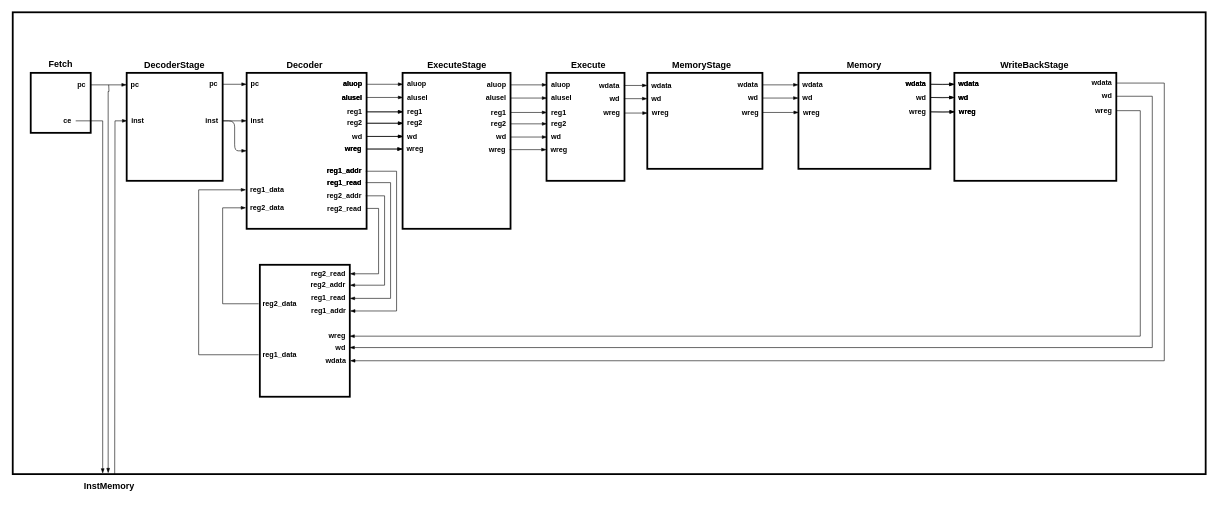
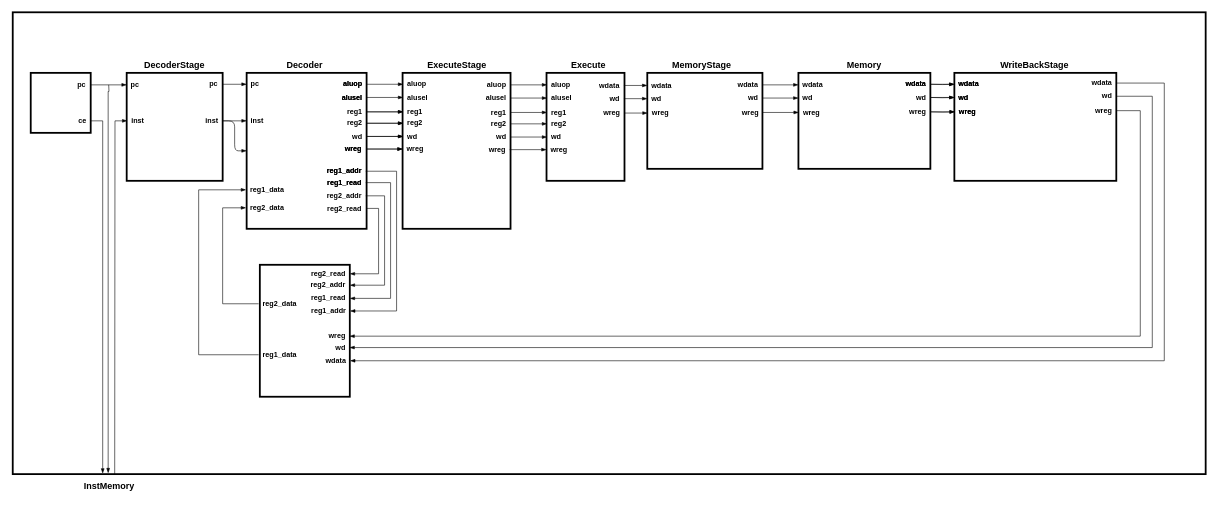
(60, 64) -> none
(57, 121) -> (72, 121)
